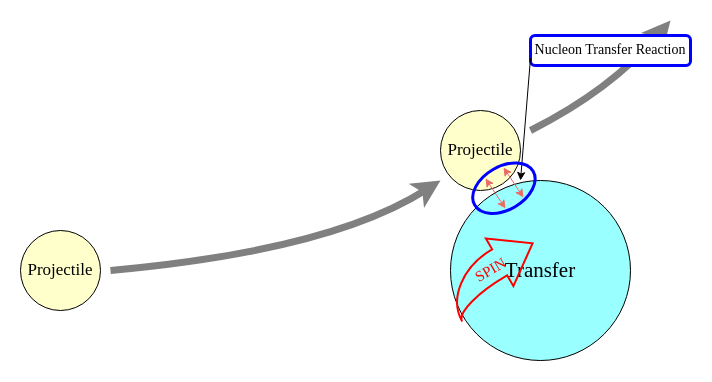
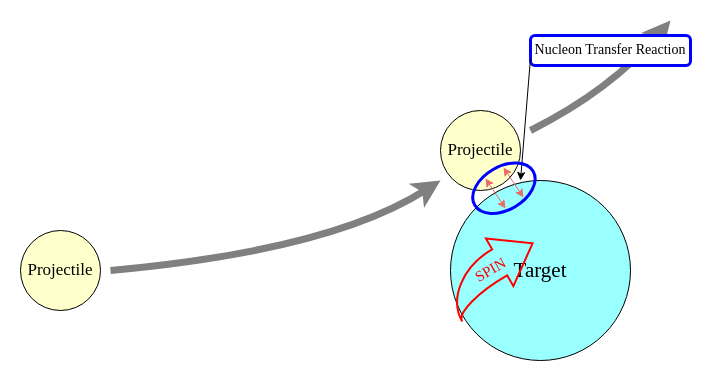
(541, 271) -> (541, 271)
